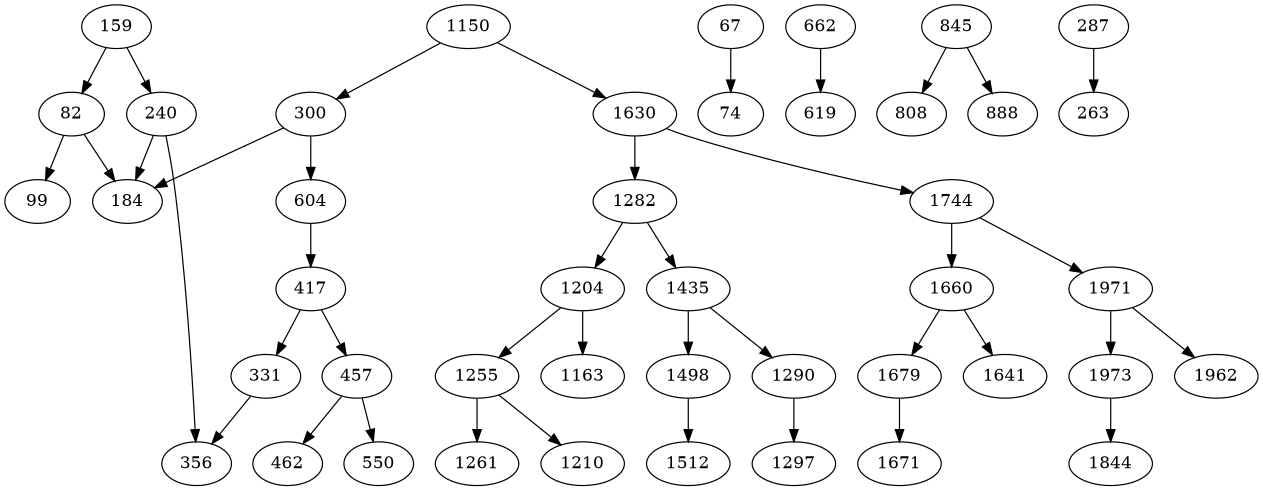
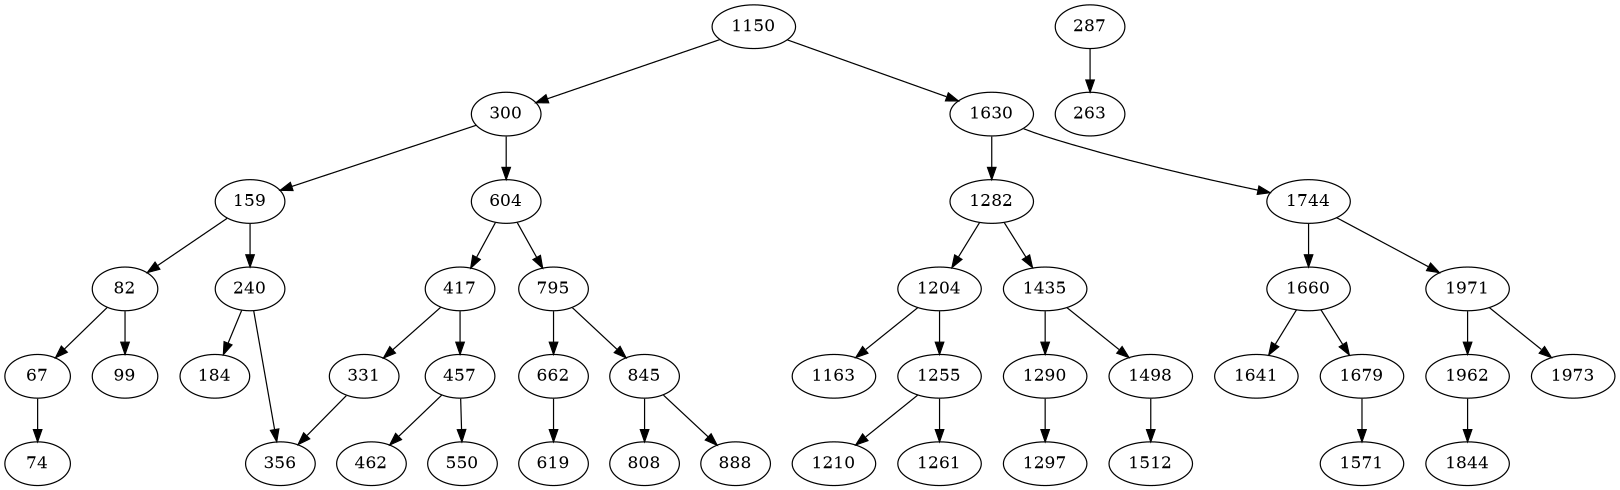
(96, 153) -> (86, 328)
(225, 155) -> (384, 156)
none -> (554, 289)
(1111, 414) -> (1468, 414)
(899, 464) -> (1362, 464)
